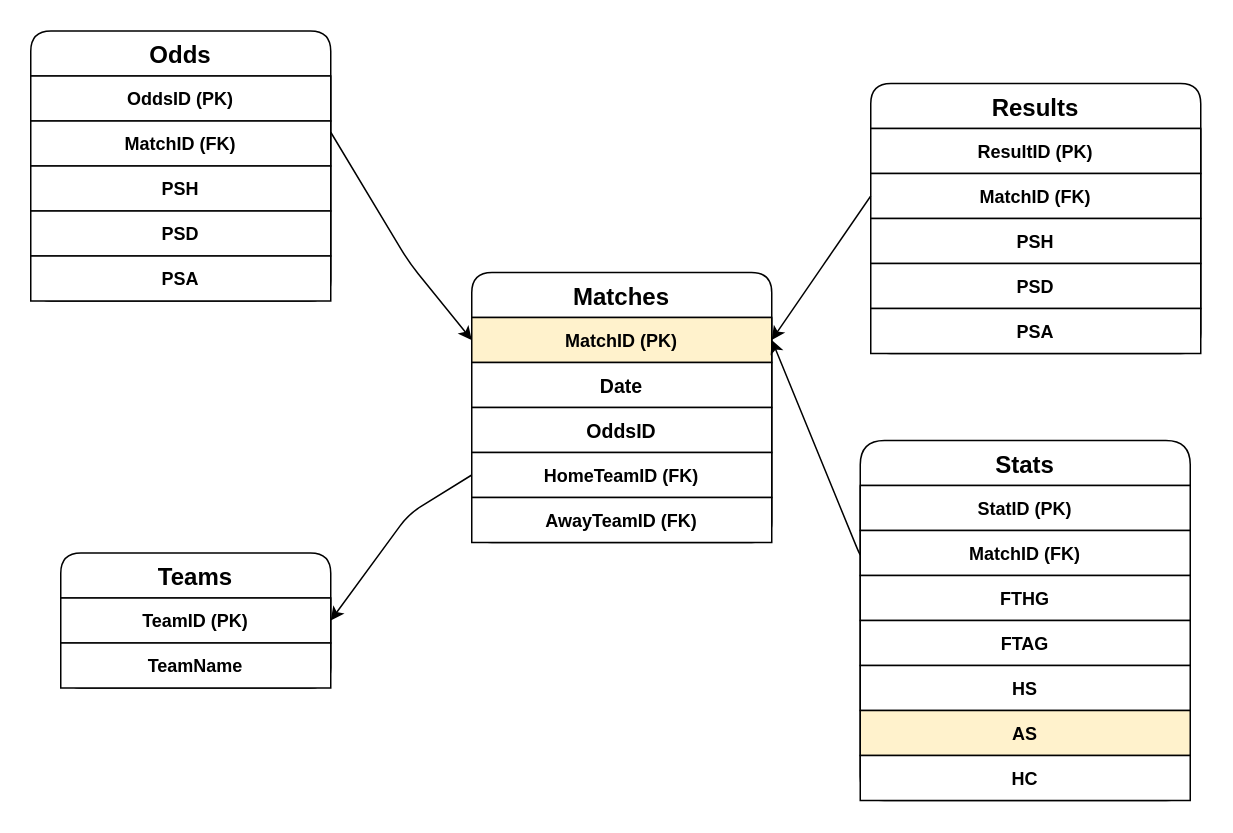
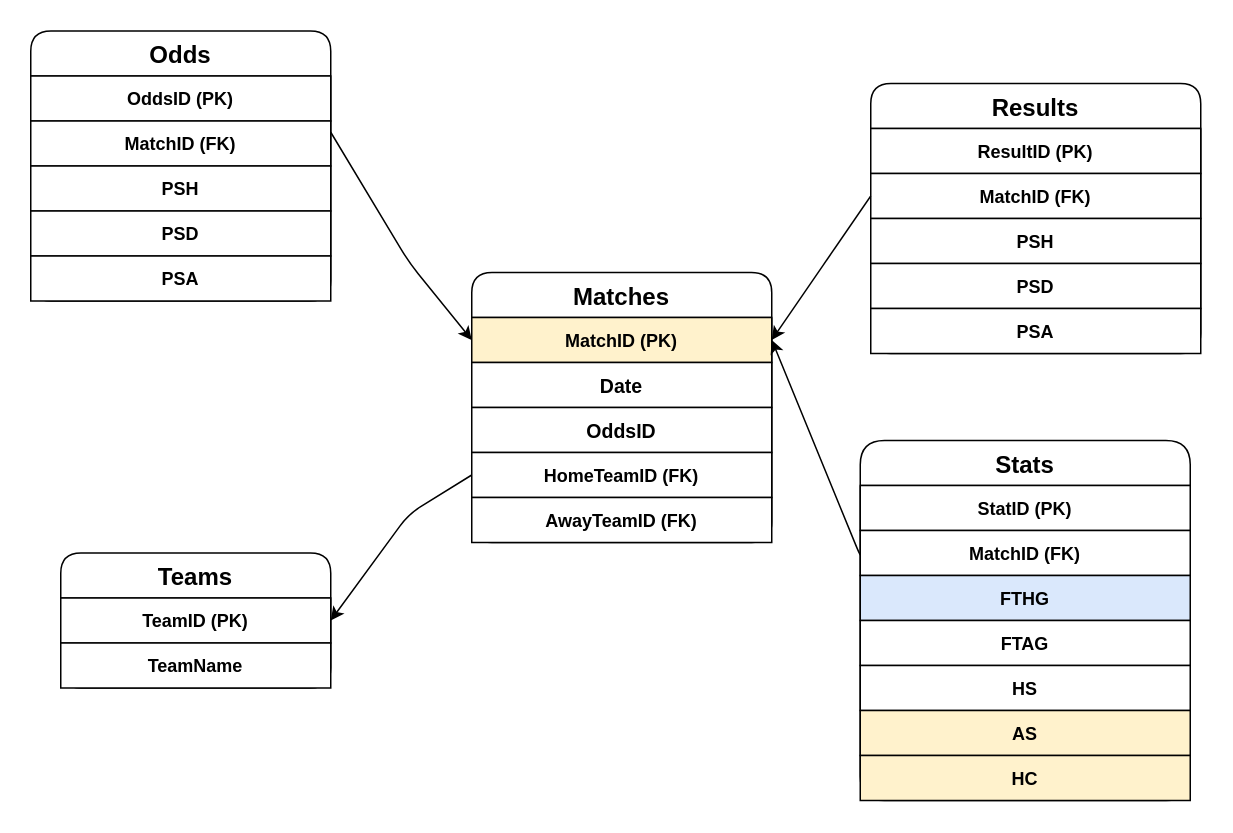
(1025, 598) -> (1025, 598)
(1025, 778) -> (1025, 778)
